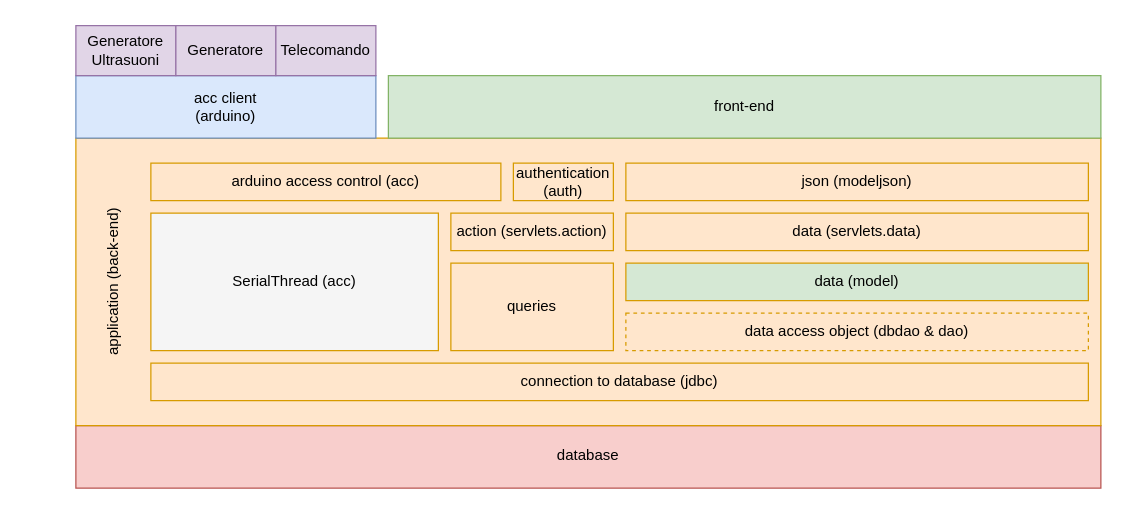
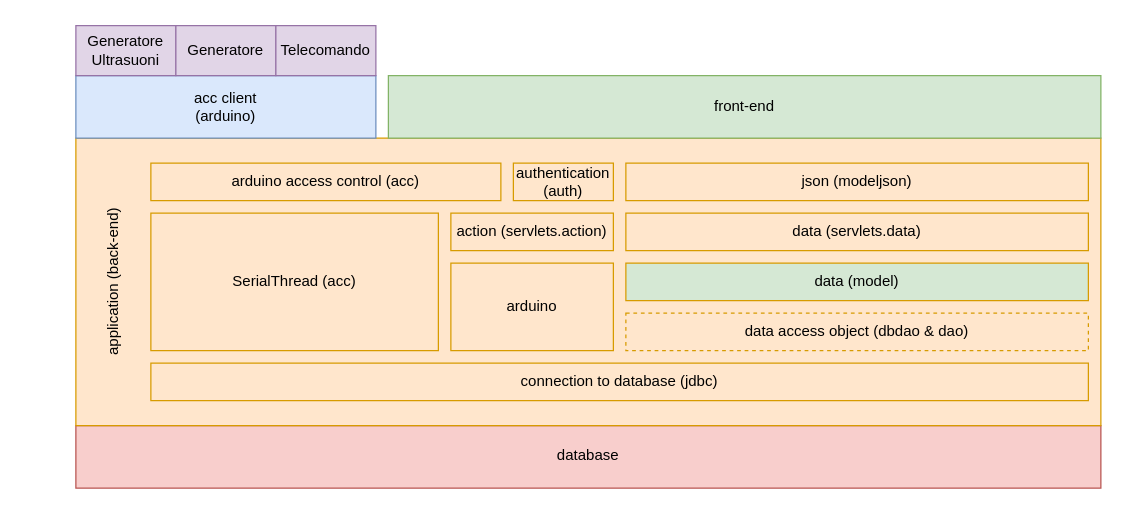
(294, 282) -> (294, 282)
(532, 307) -> (532, 307)
